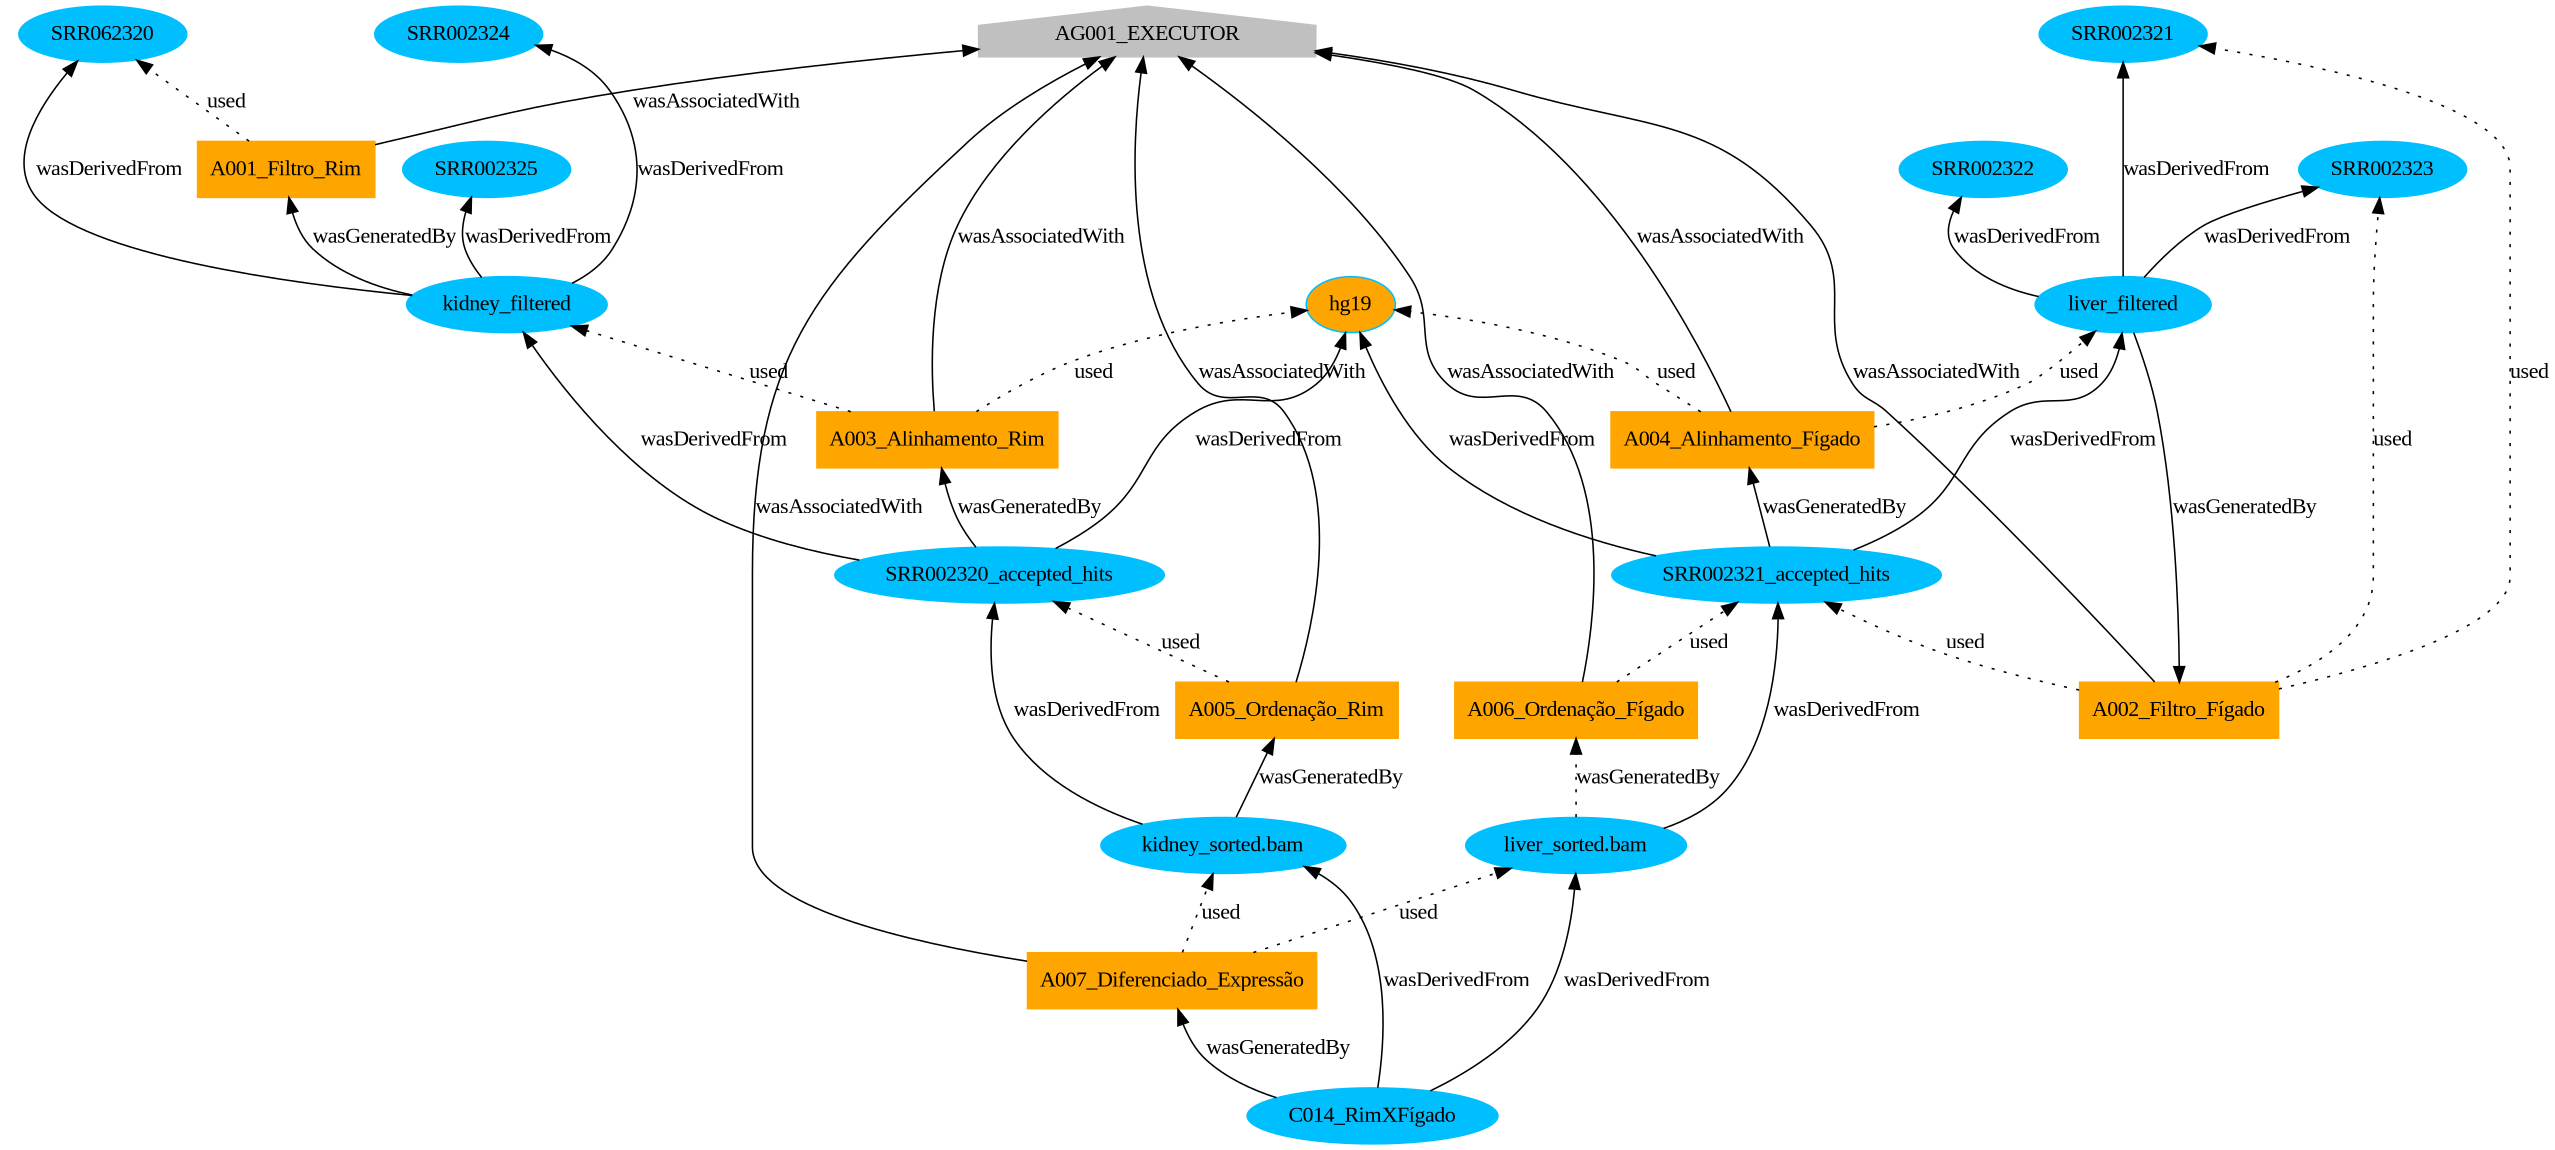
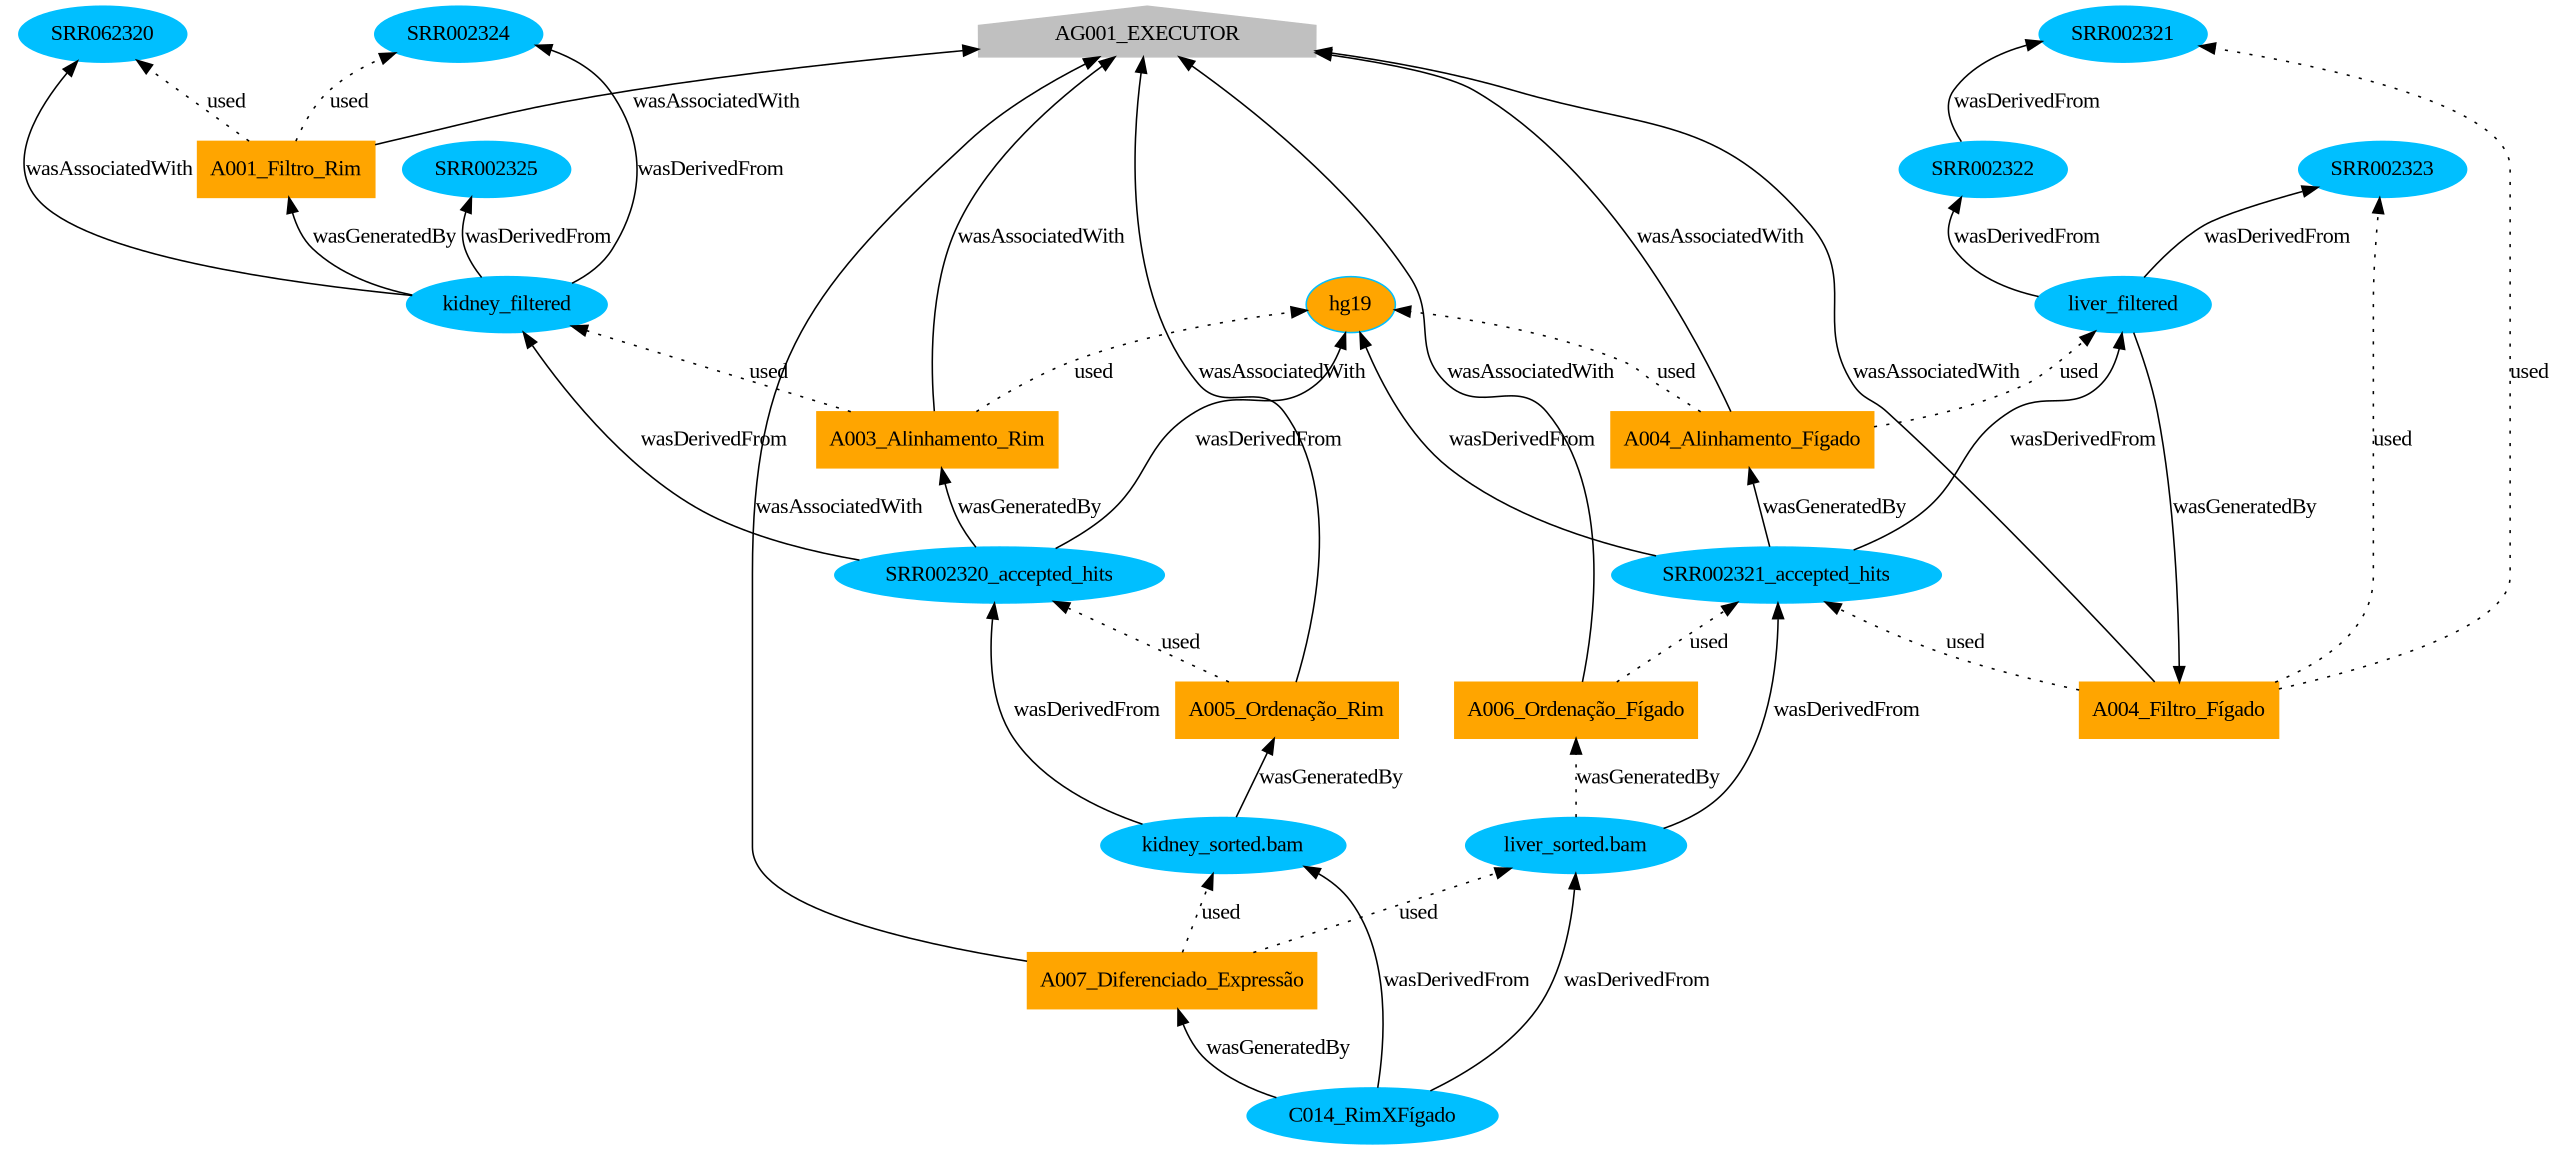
none -> (329, 91)
(110, 169) -> (110, 169)
(2123, 177) -> (1964, 78)
(2179, 710) -> (2179, 710)
